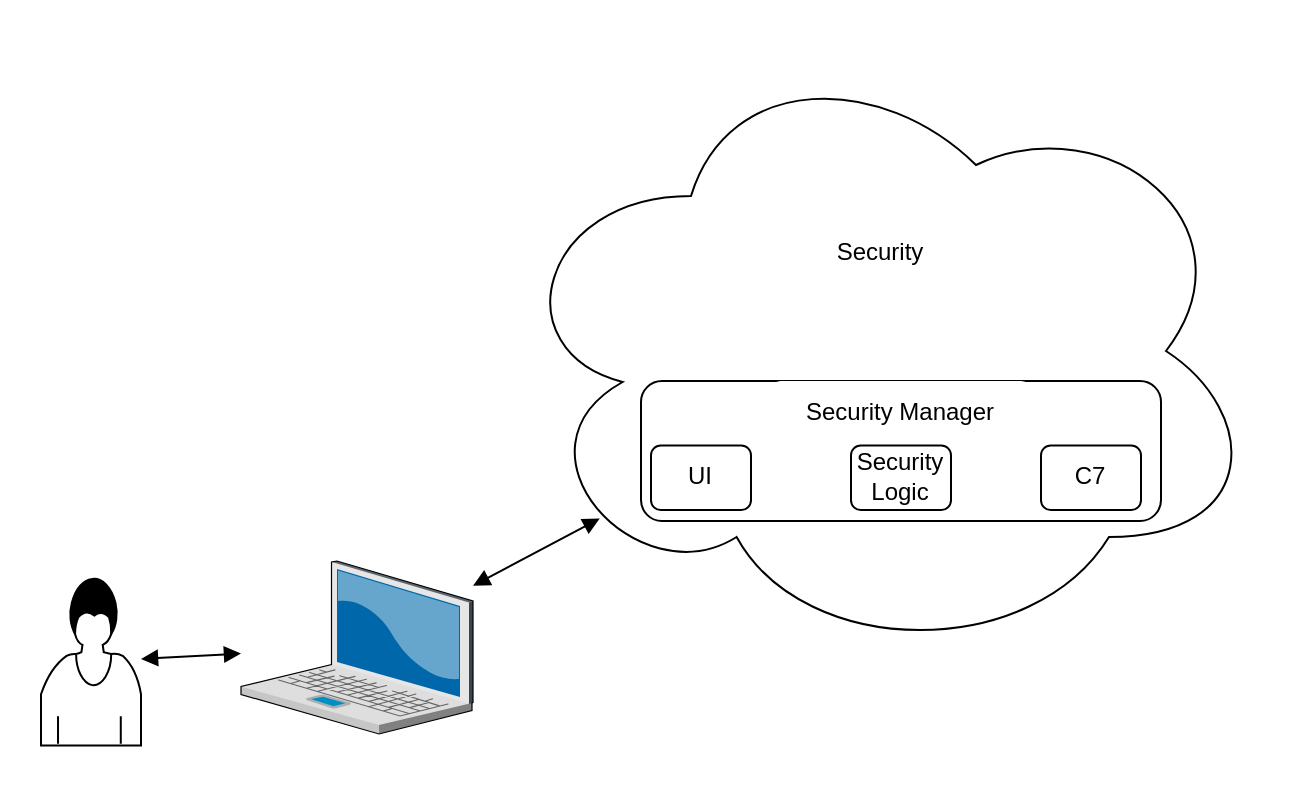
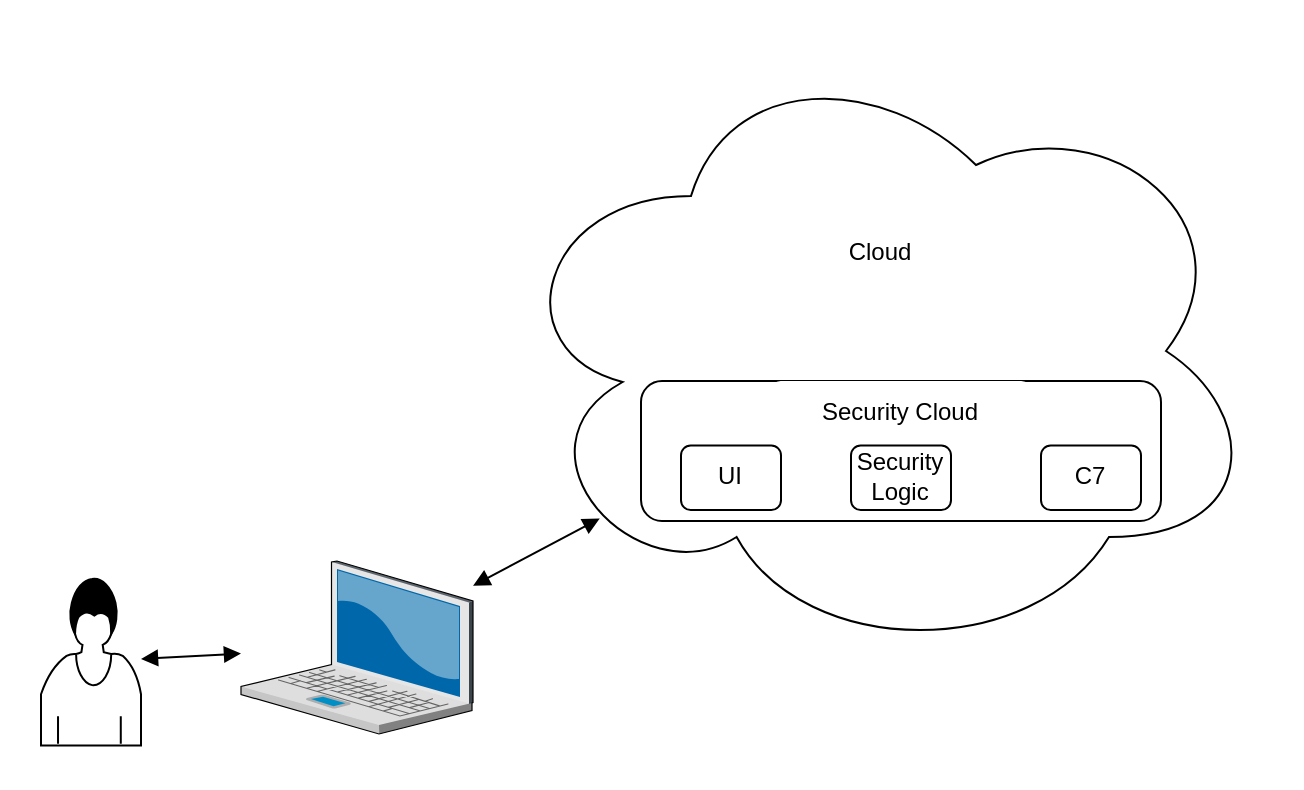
(881, 253) -> (881, 253)
(901, 413) -> (901, 413)
(701, 478) -> (731, 478)
